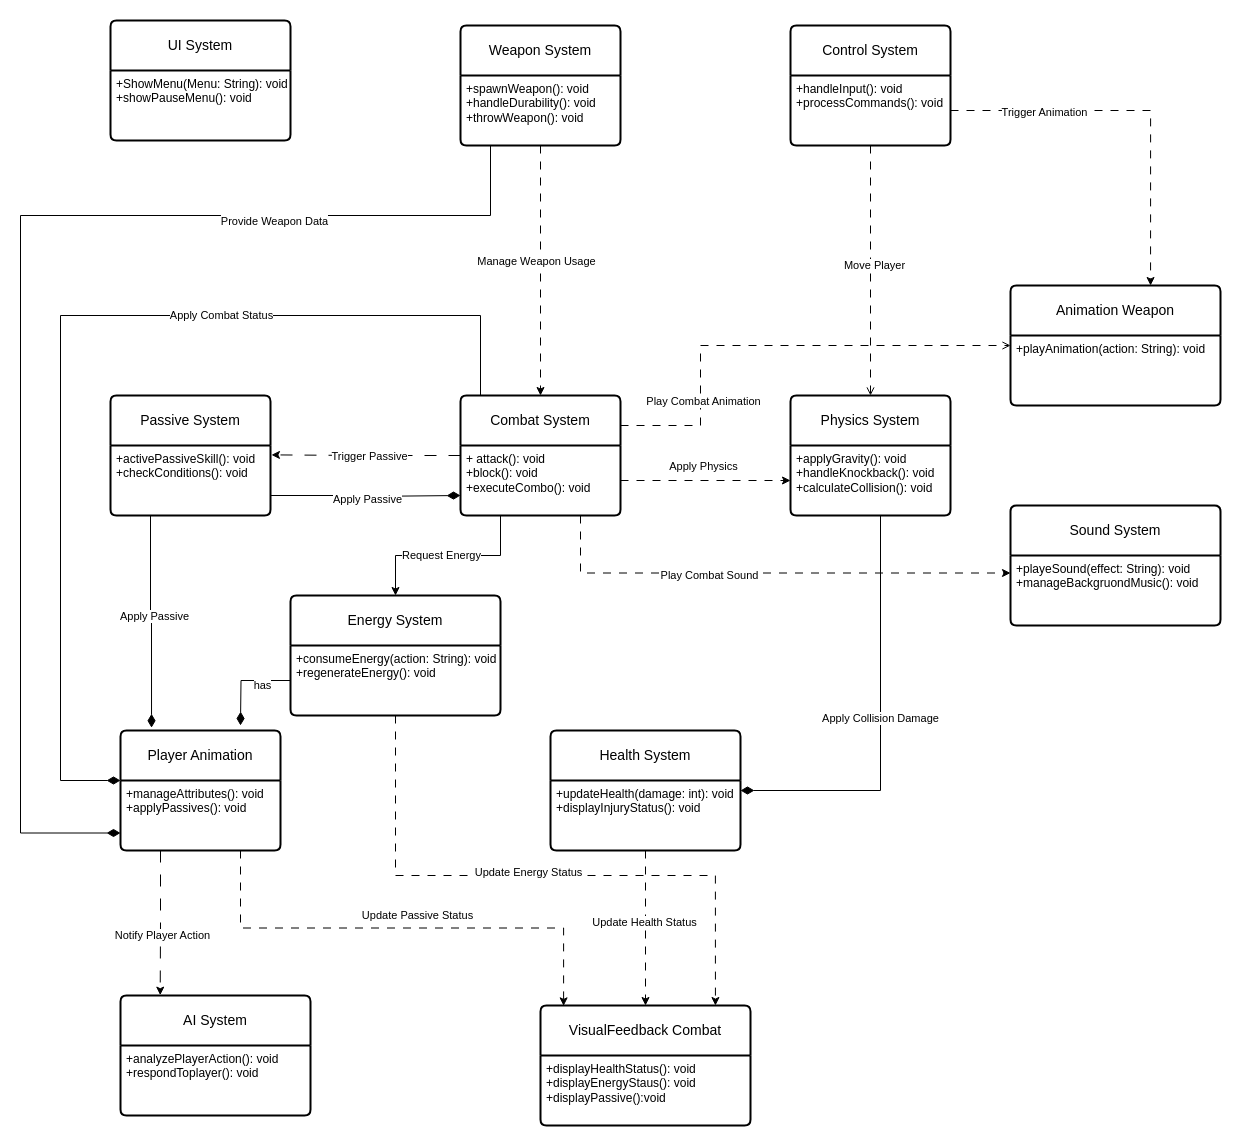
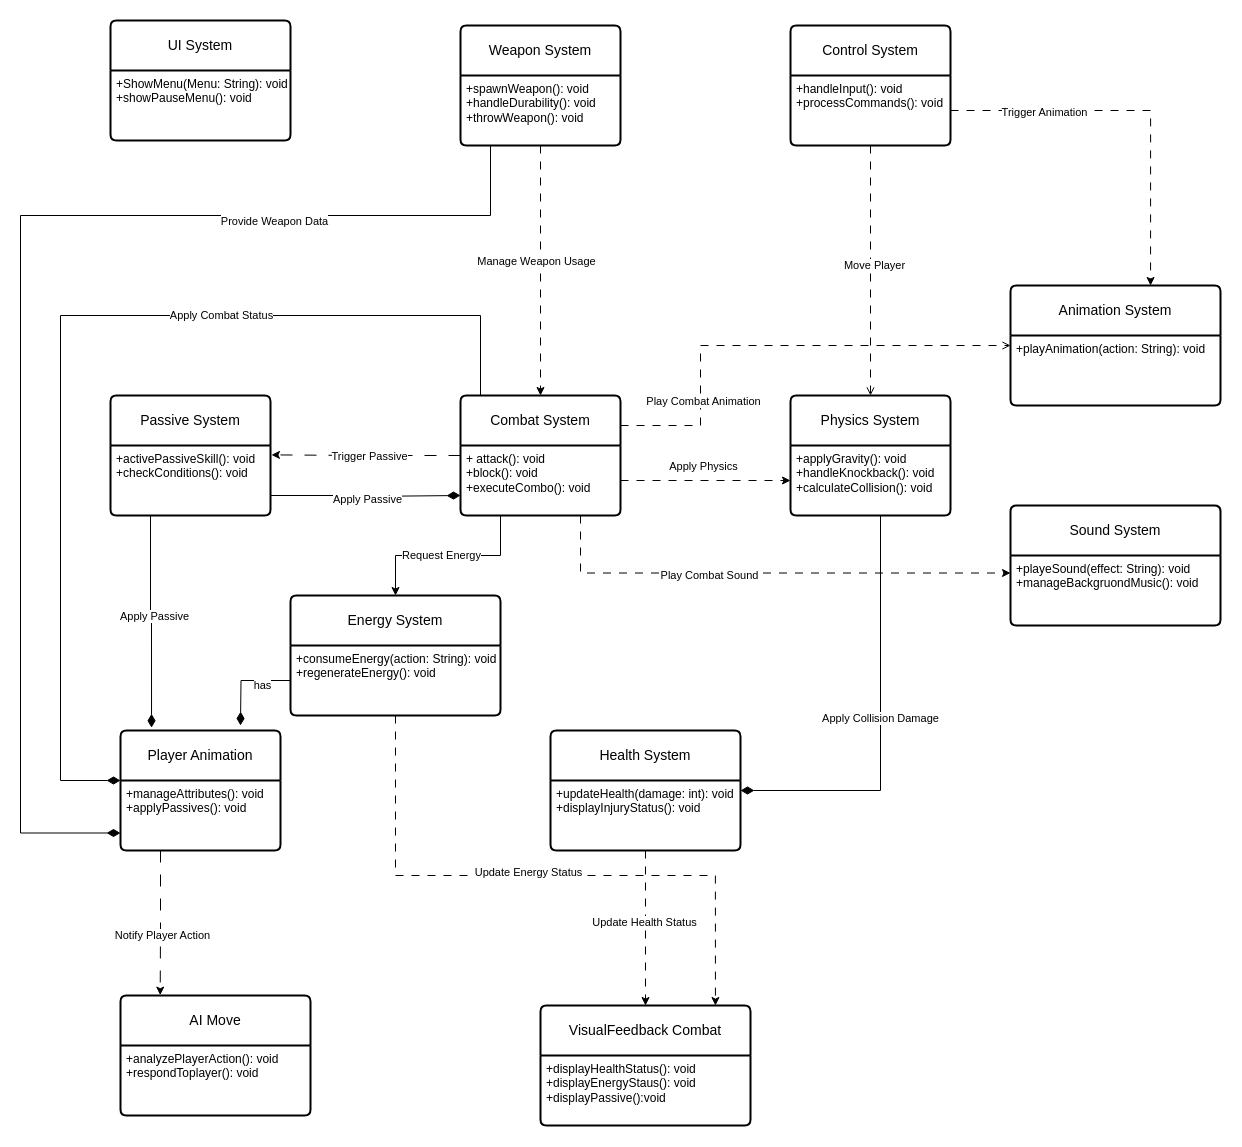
(1116, 311) -> (1116, 311)
(401, 928) -> none
(216, 1021) -> (216, 1021)
